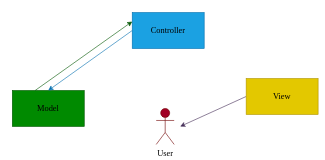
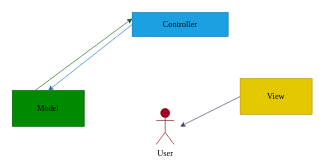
(168, 30) -> (180, 24)
(282, 96) -> (276, 96)
